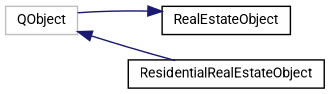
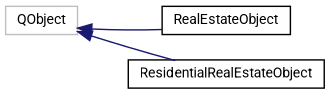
(113, 11) -> (127, 30)
